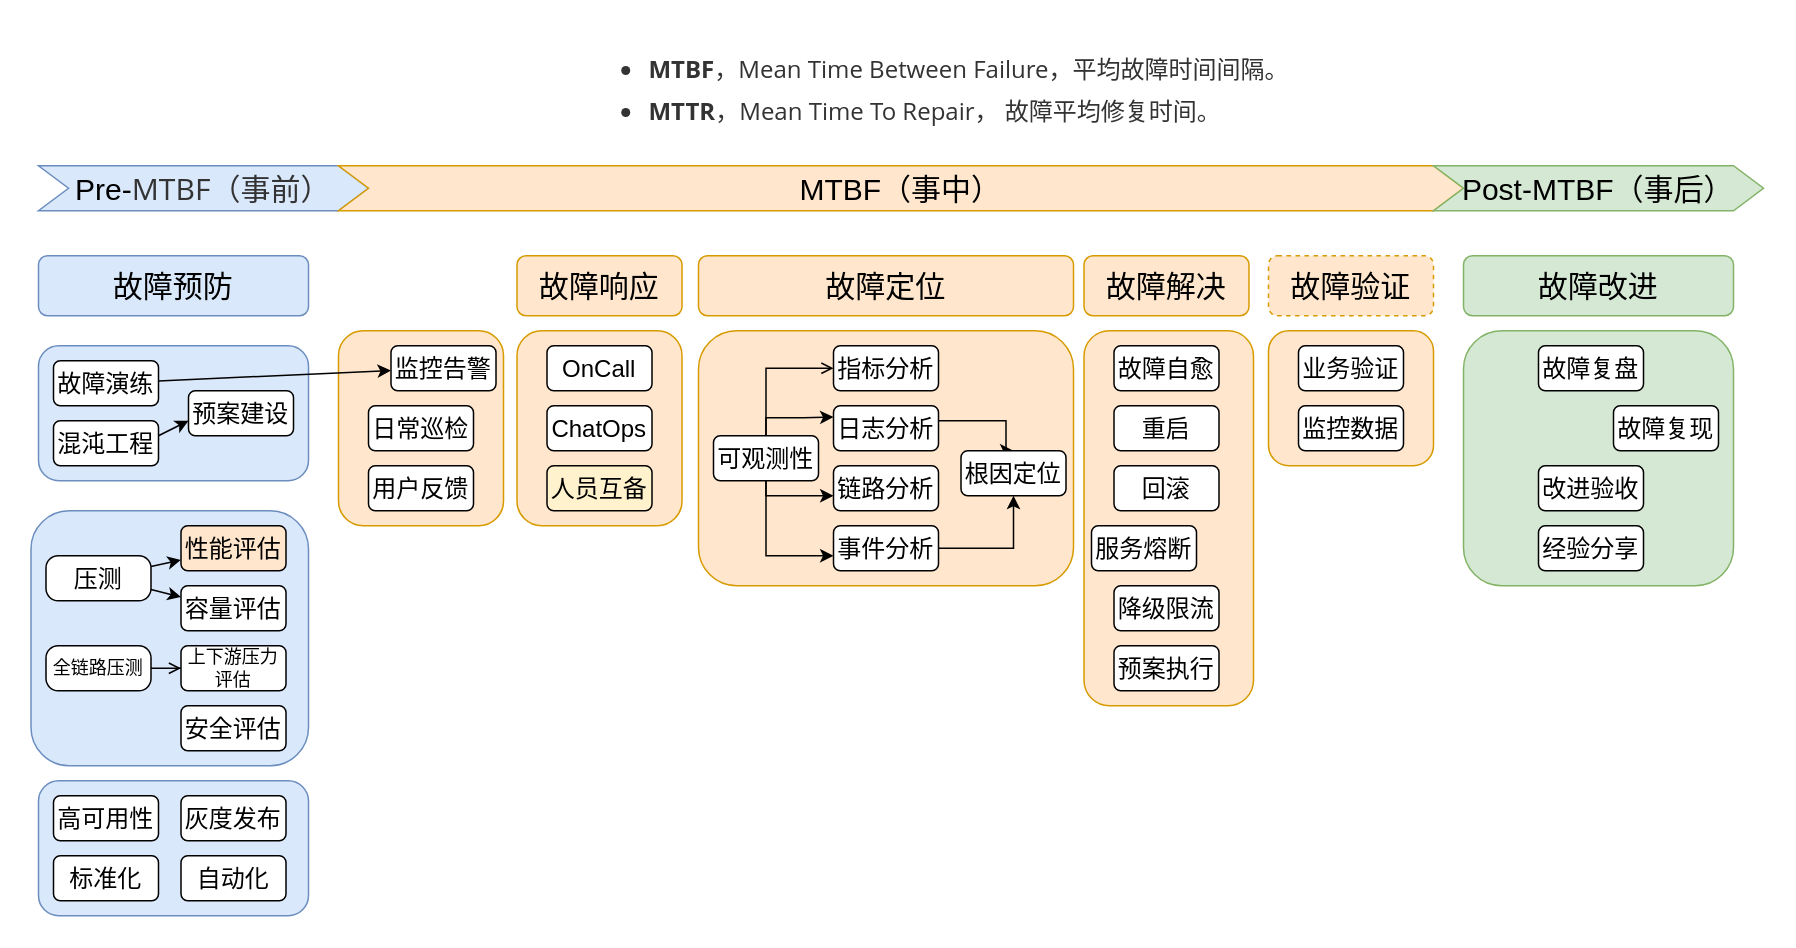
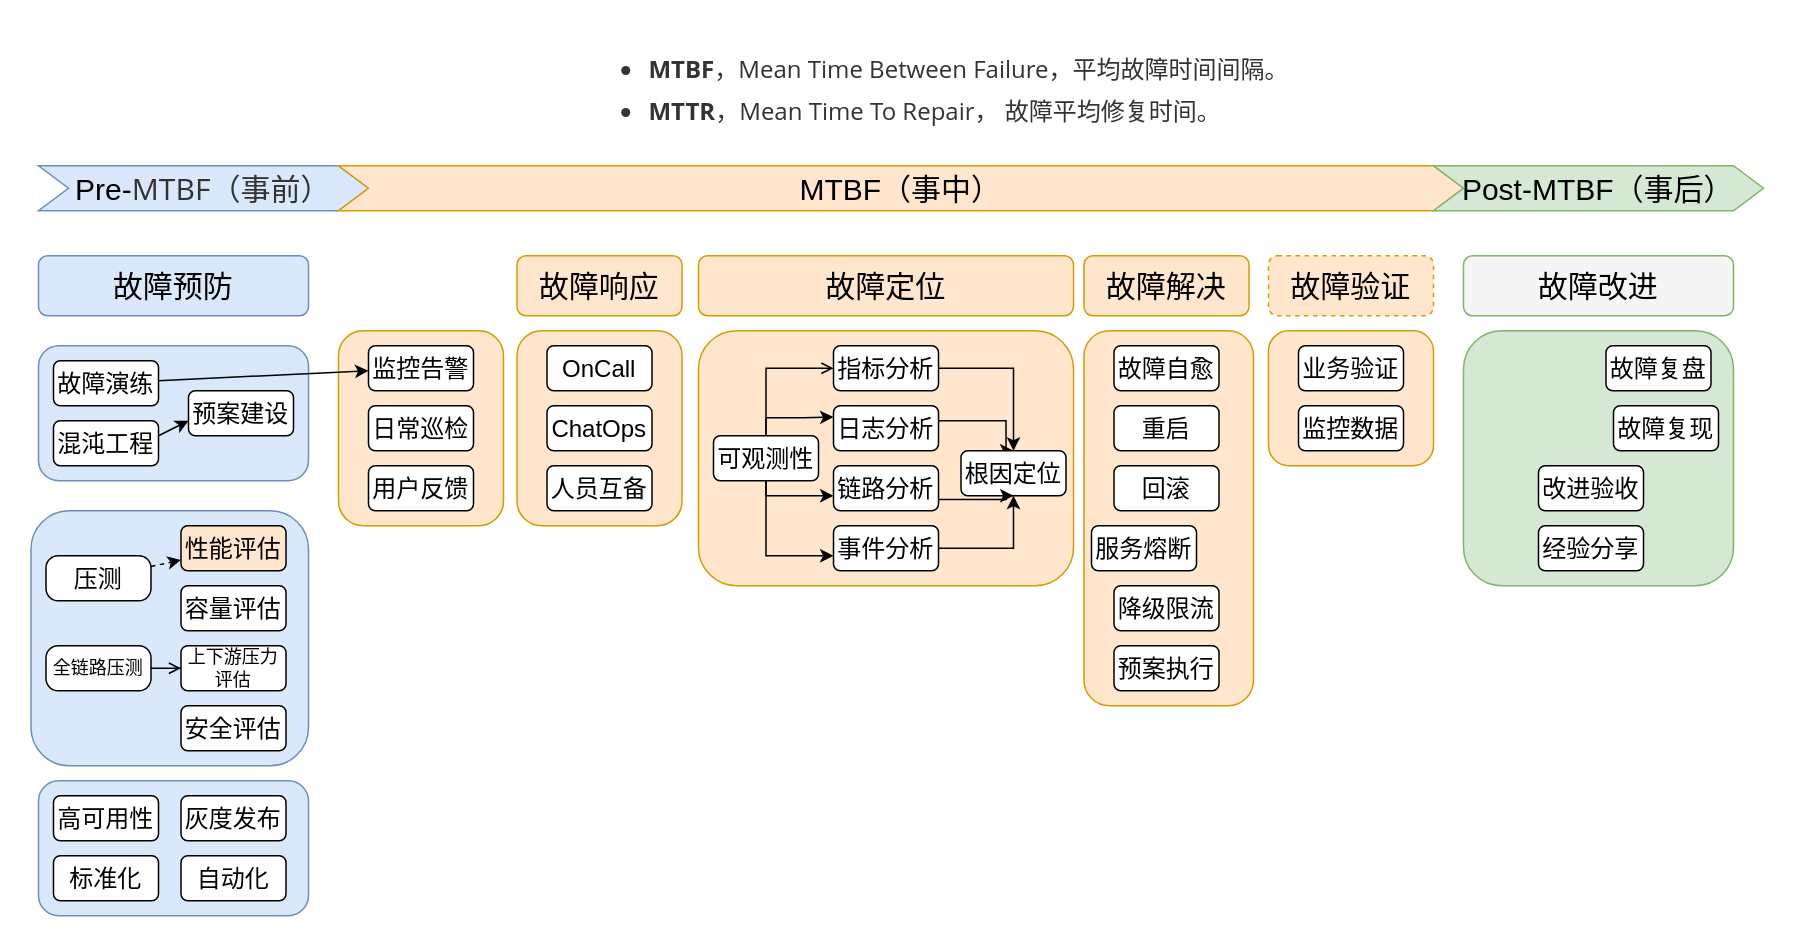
(1598, 286) -> (1598, 286)
(443, 368) -> (421, 368)
none -> (1011, 368)
(1591, 368) -> (1658, 368)
(599, 488) -> (599, 488)
none -> (975, 500)
(162, 564) -> (162, 564)
(161, 592) -> none
